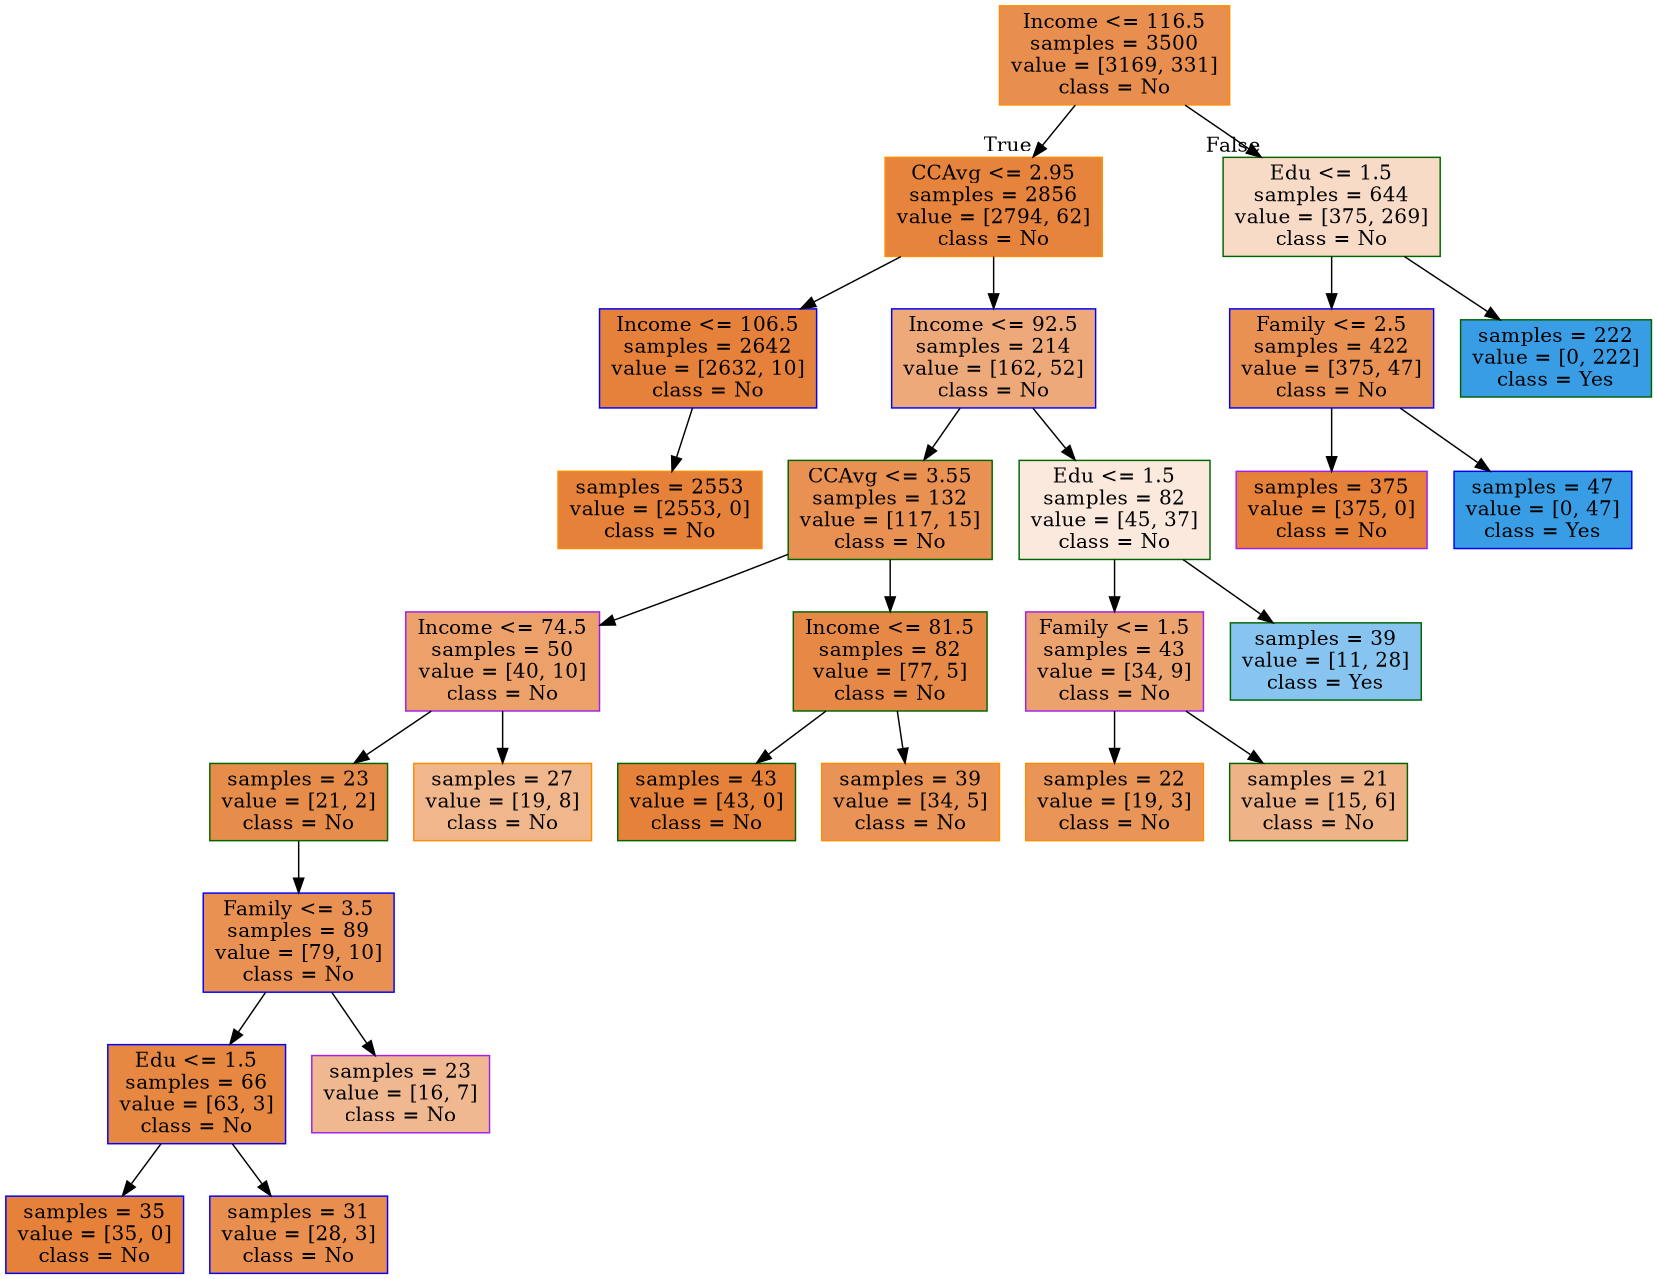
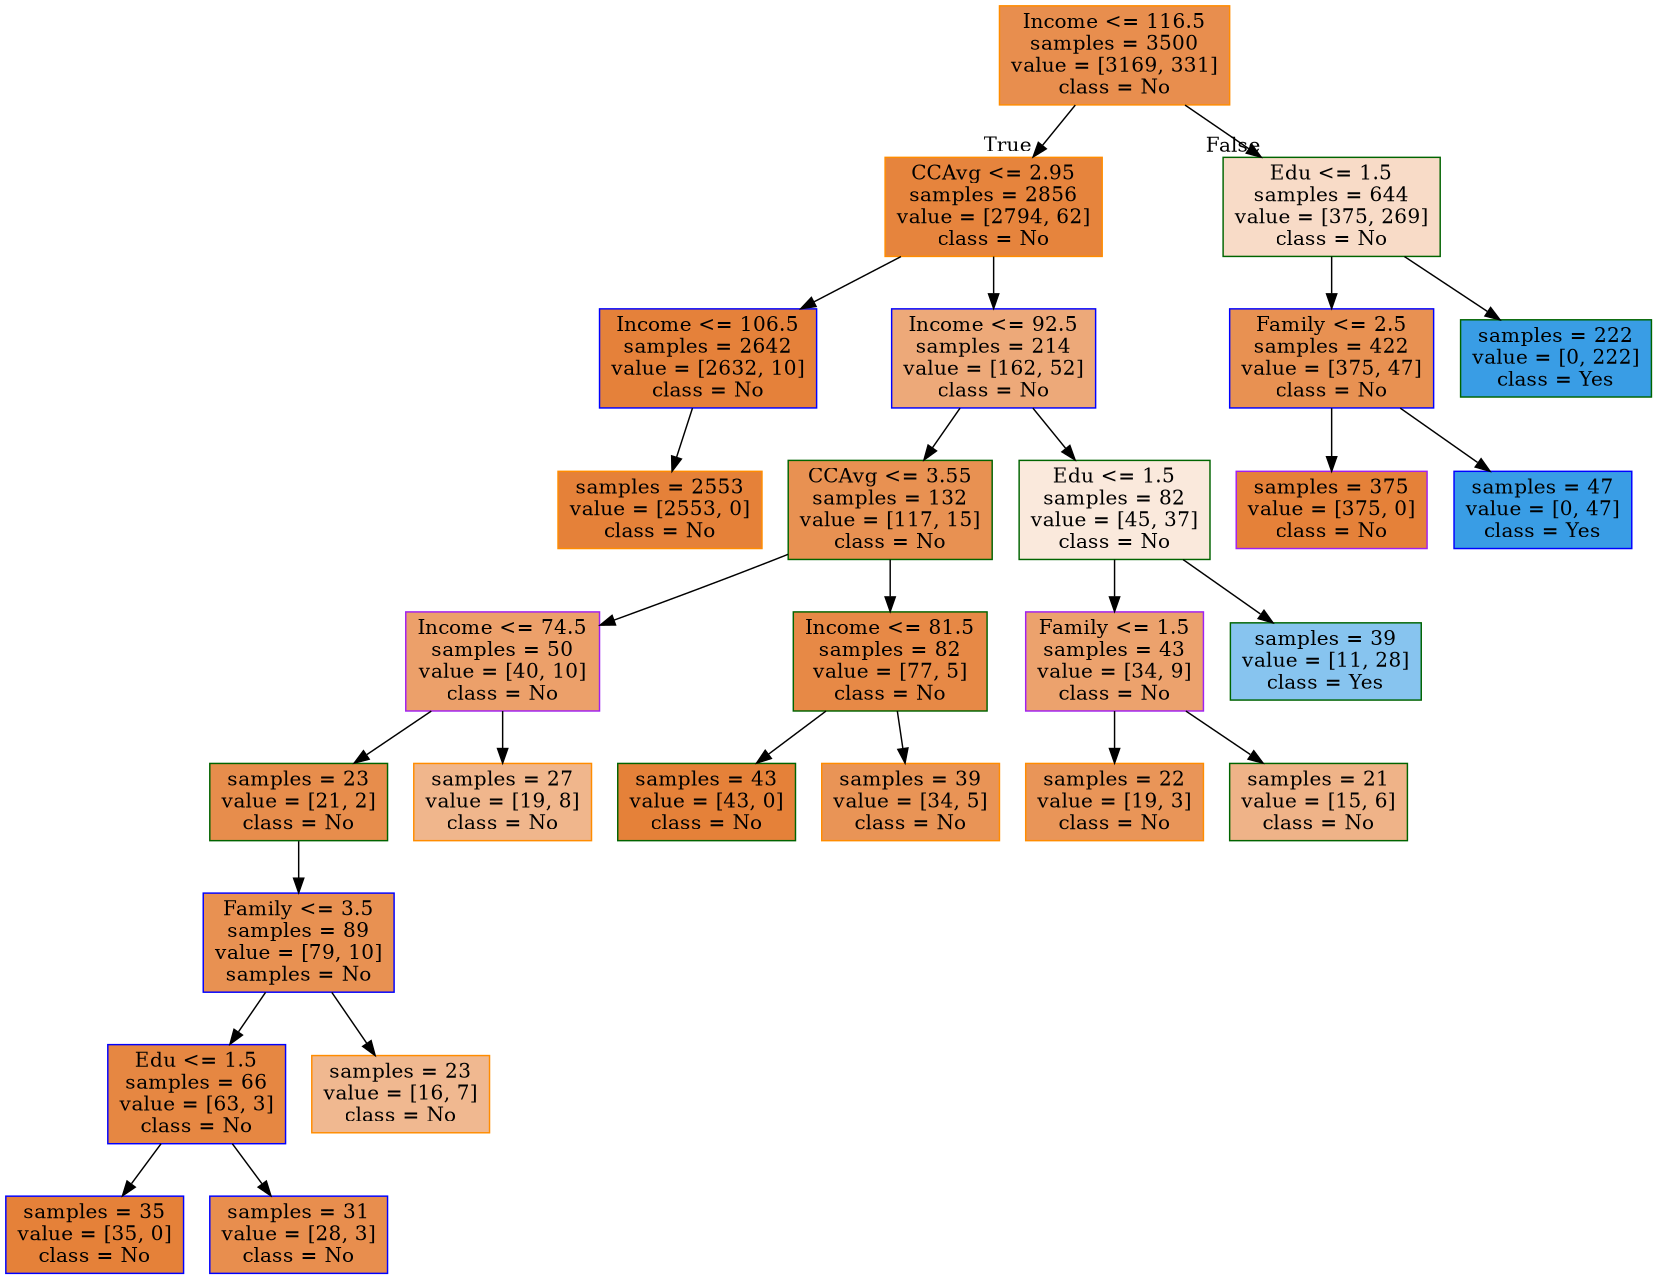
(299, 943) -> (299, 943)
(401, 1094) -> (401, 1094)
